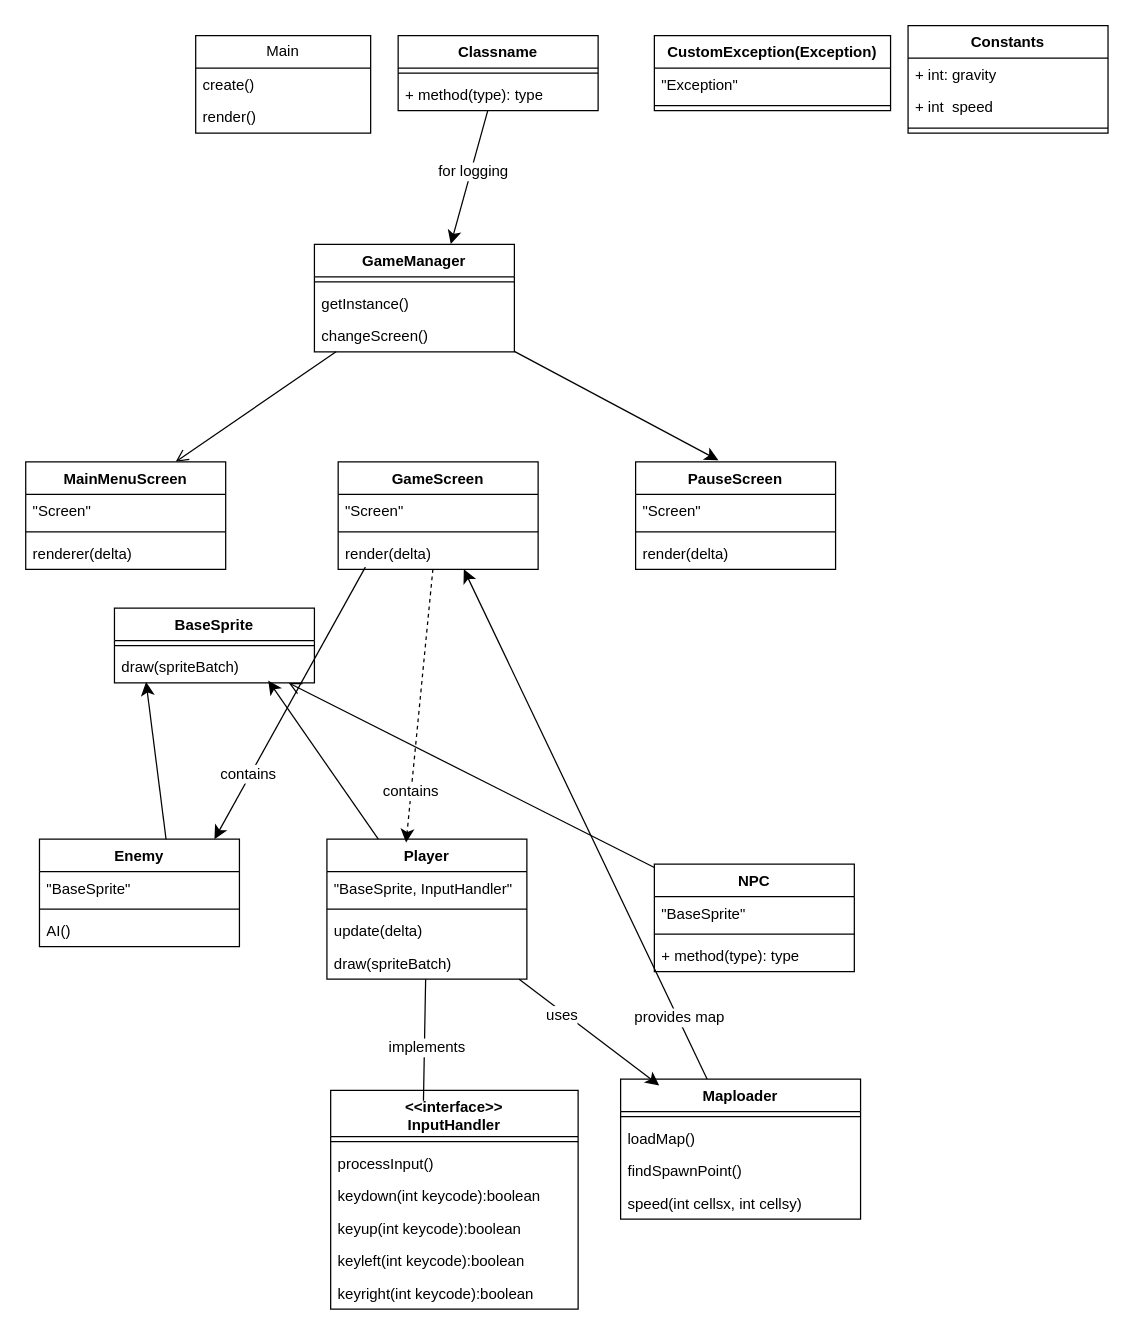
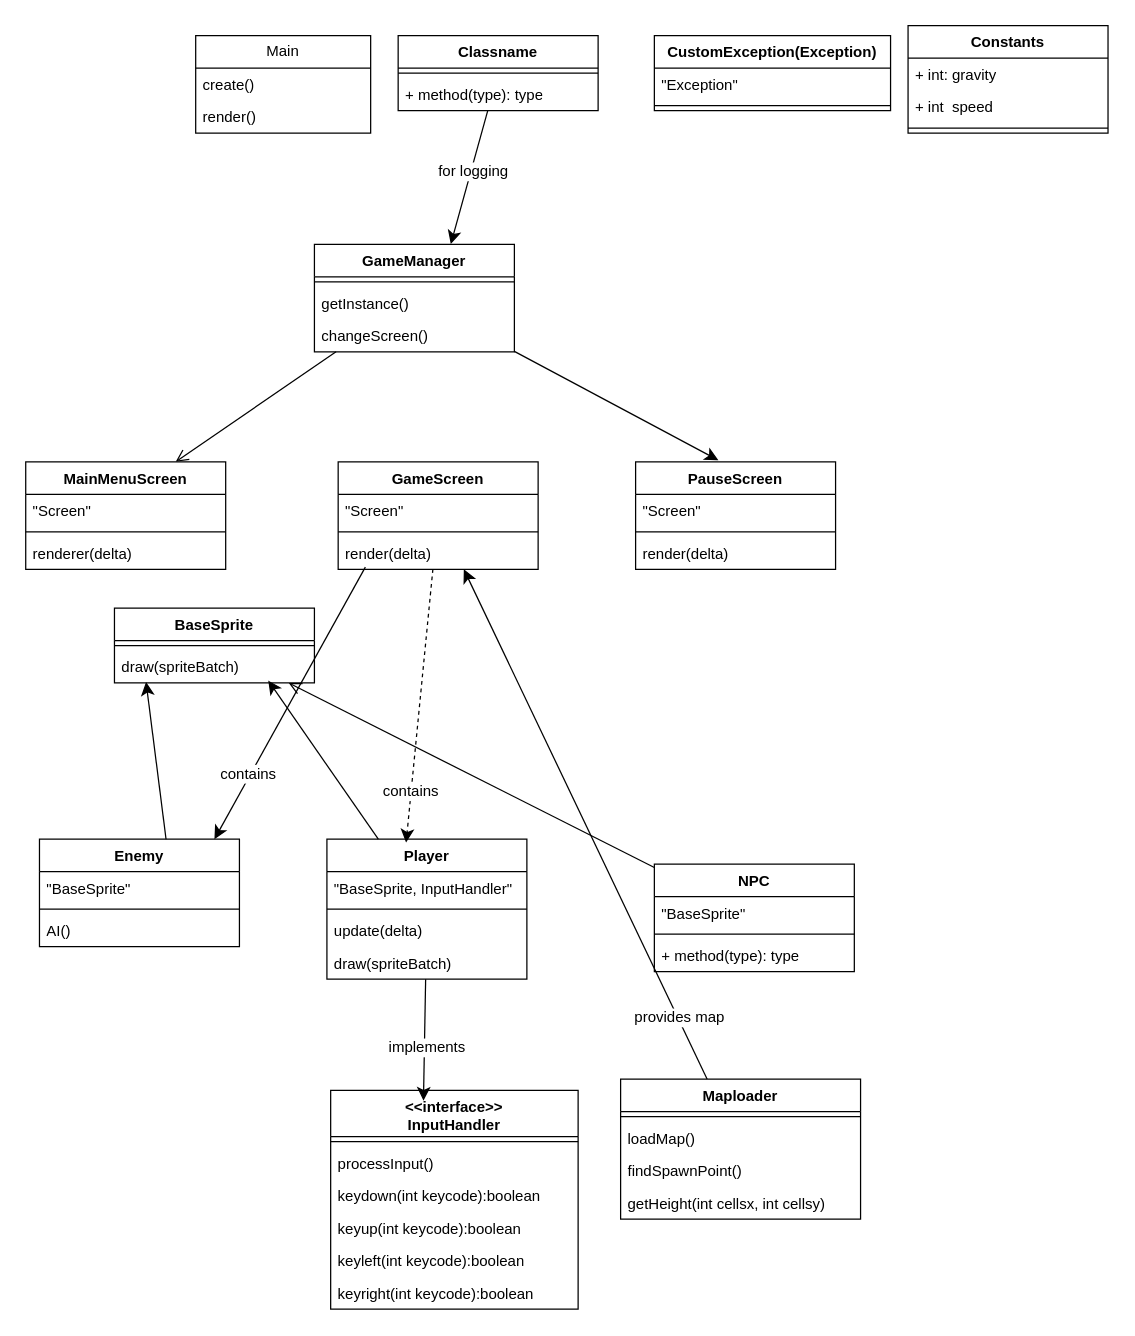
(587, 1031) -> none
(424, 1093) -> (424, 1089)
(730, 1205) -> (742, 1214)
